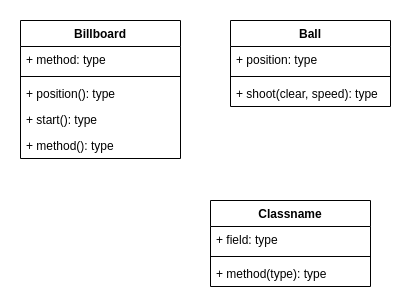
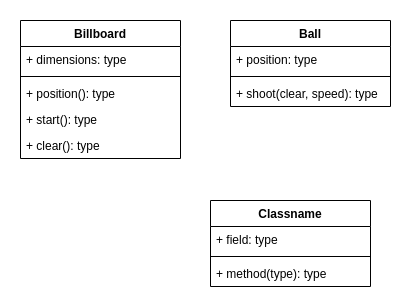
(68, 60) -> (79, 60)
(75, 146) -> (70, 146)
